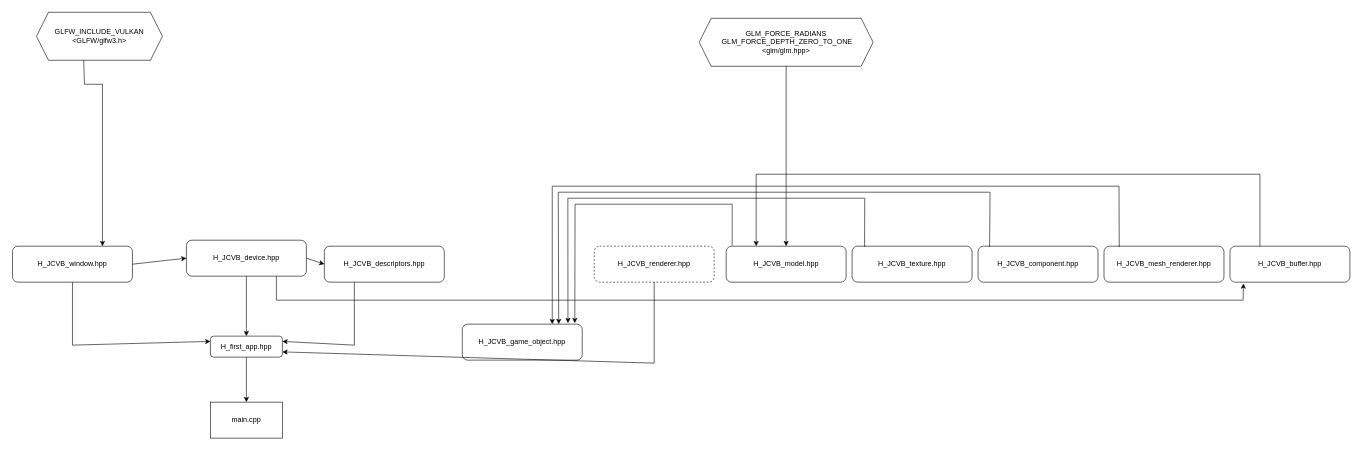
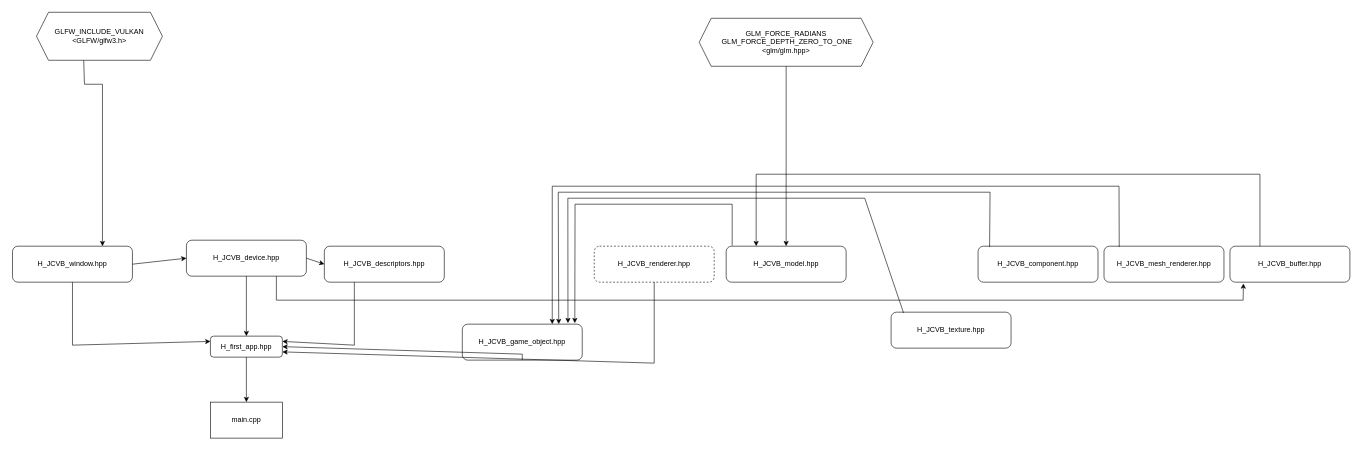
(912, 264) -> (951, 330)
none -> (502, 354)
